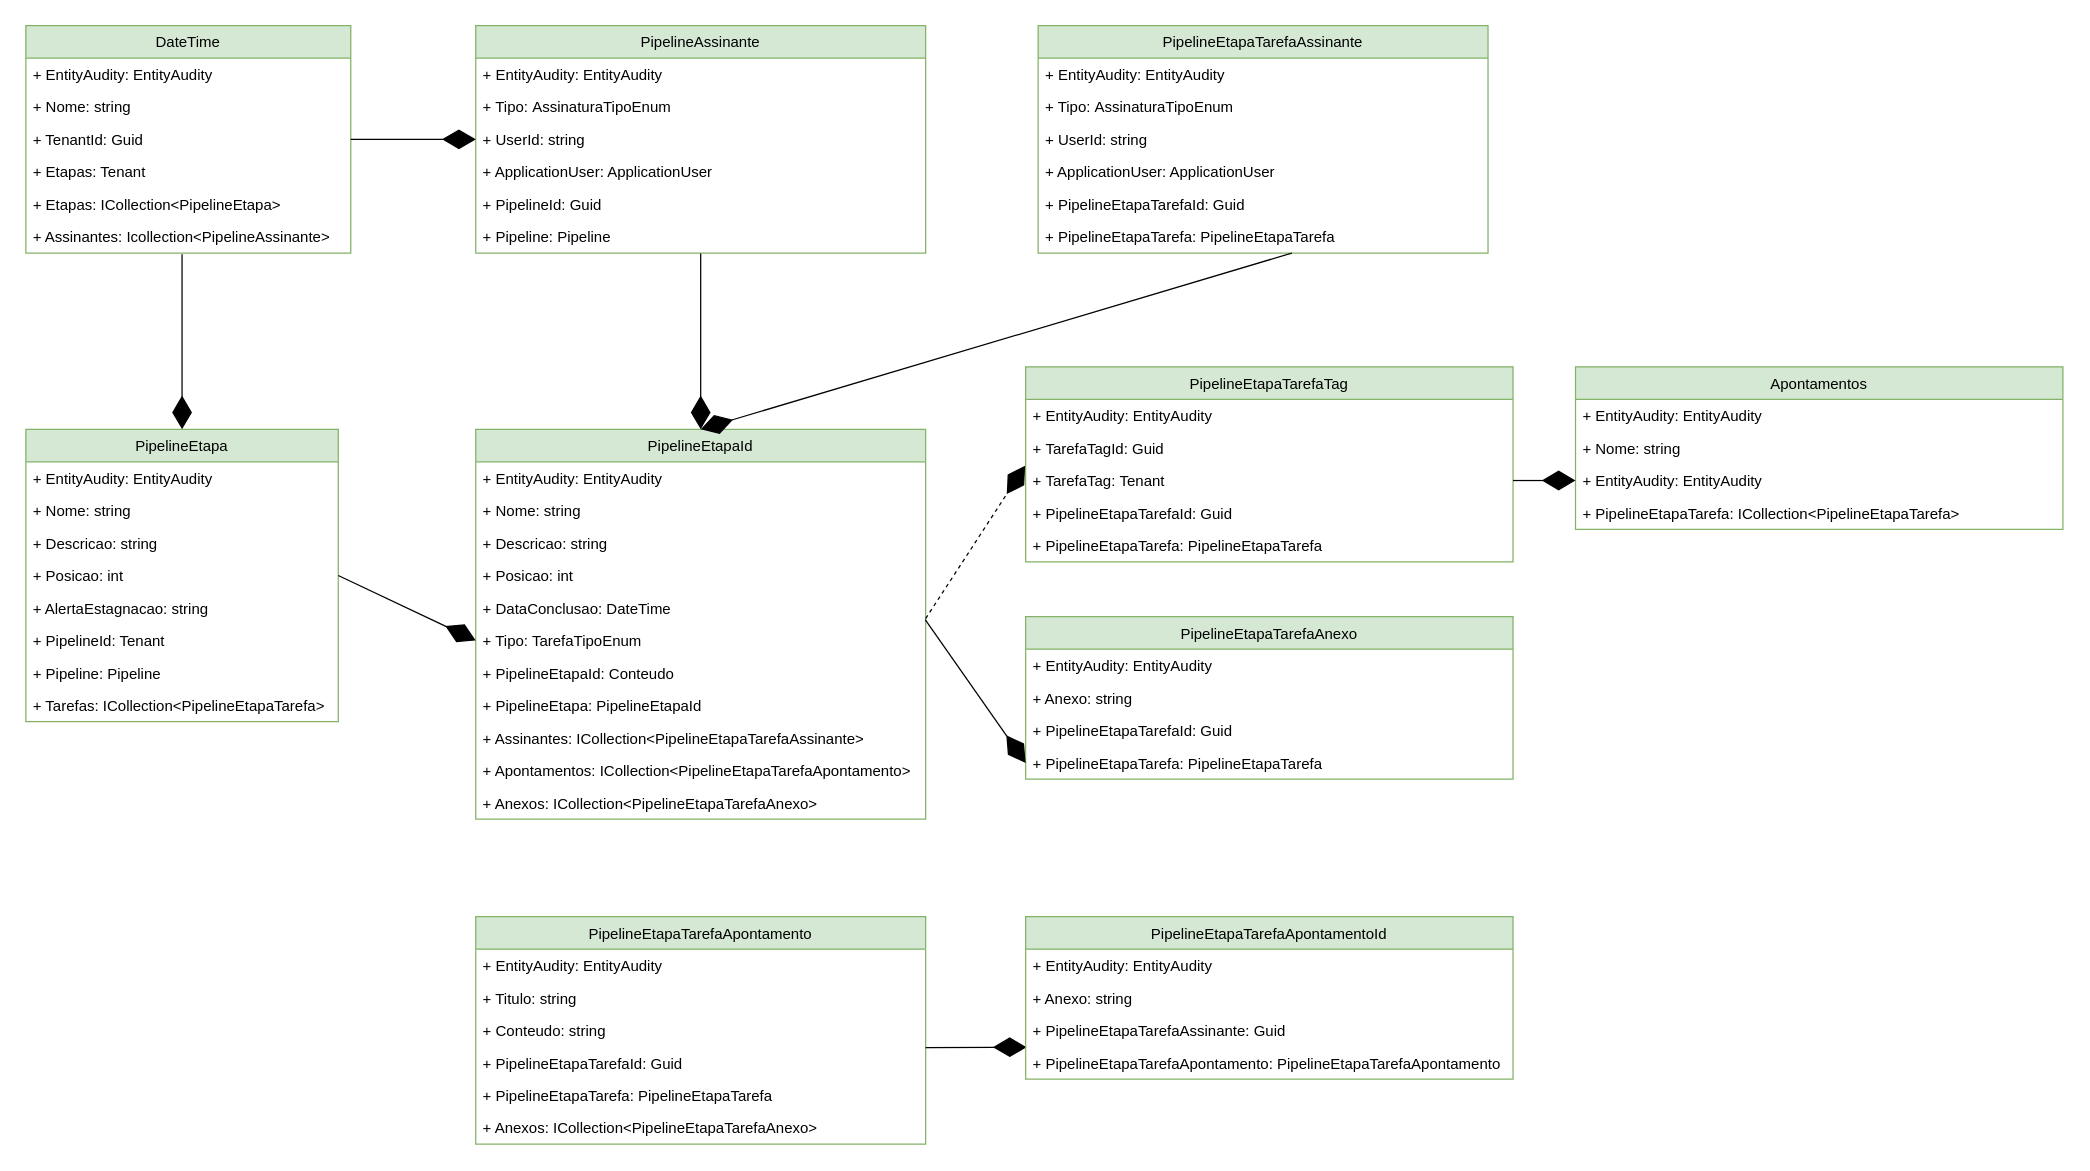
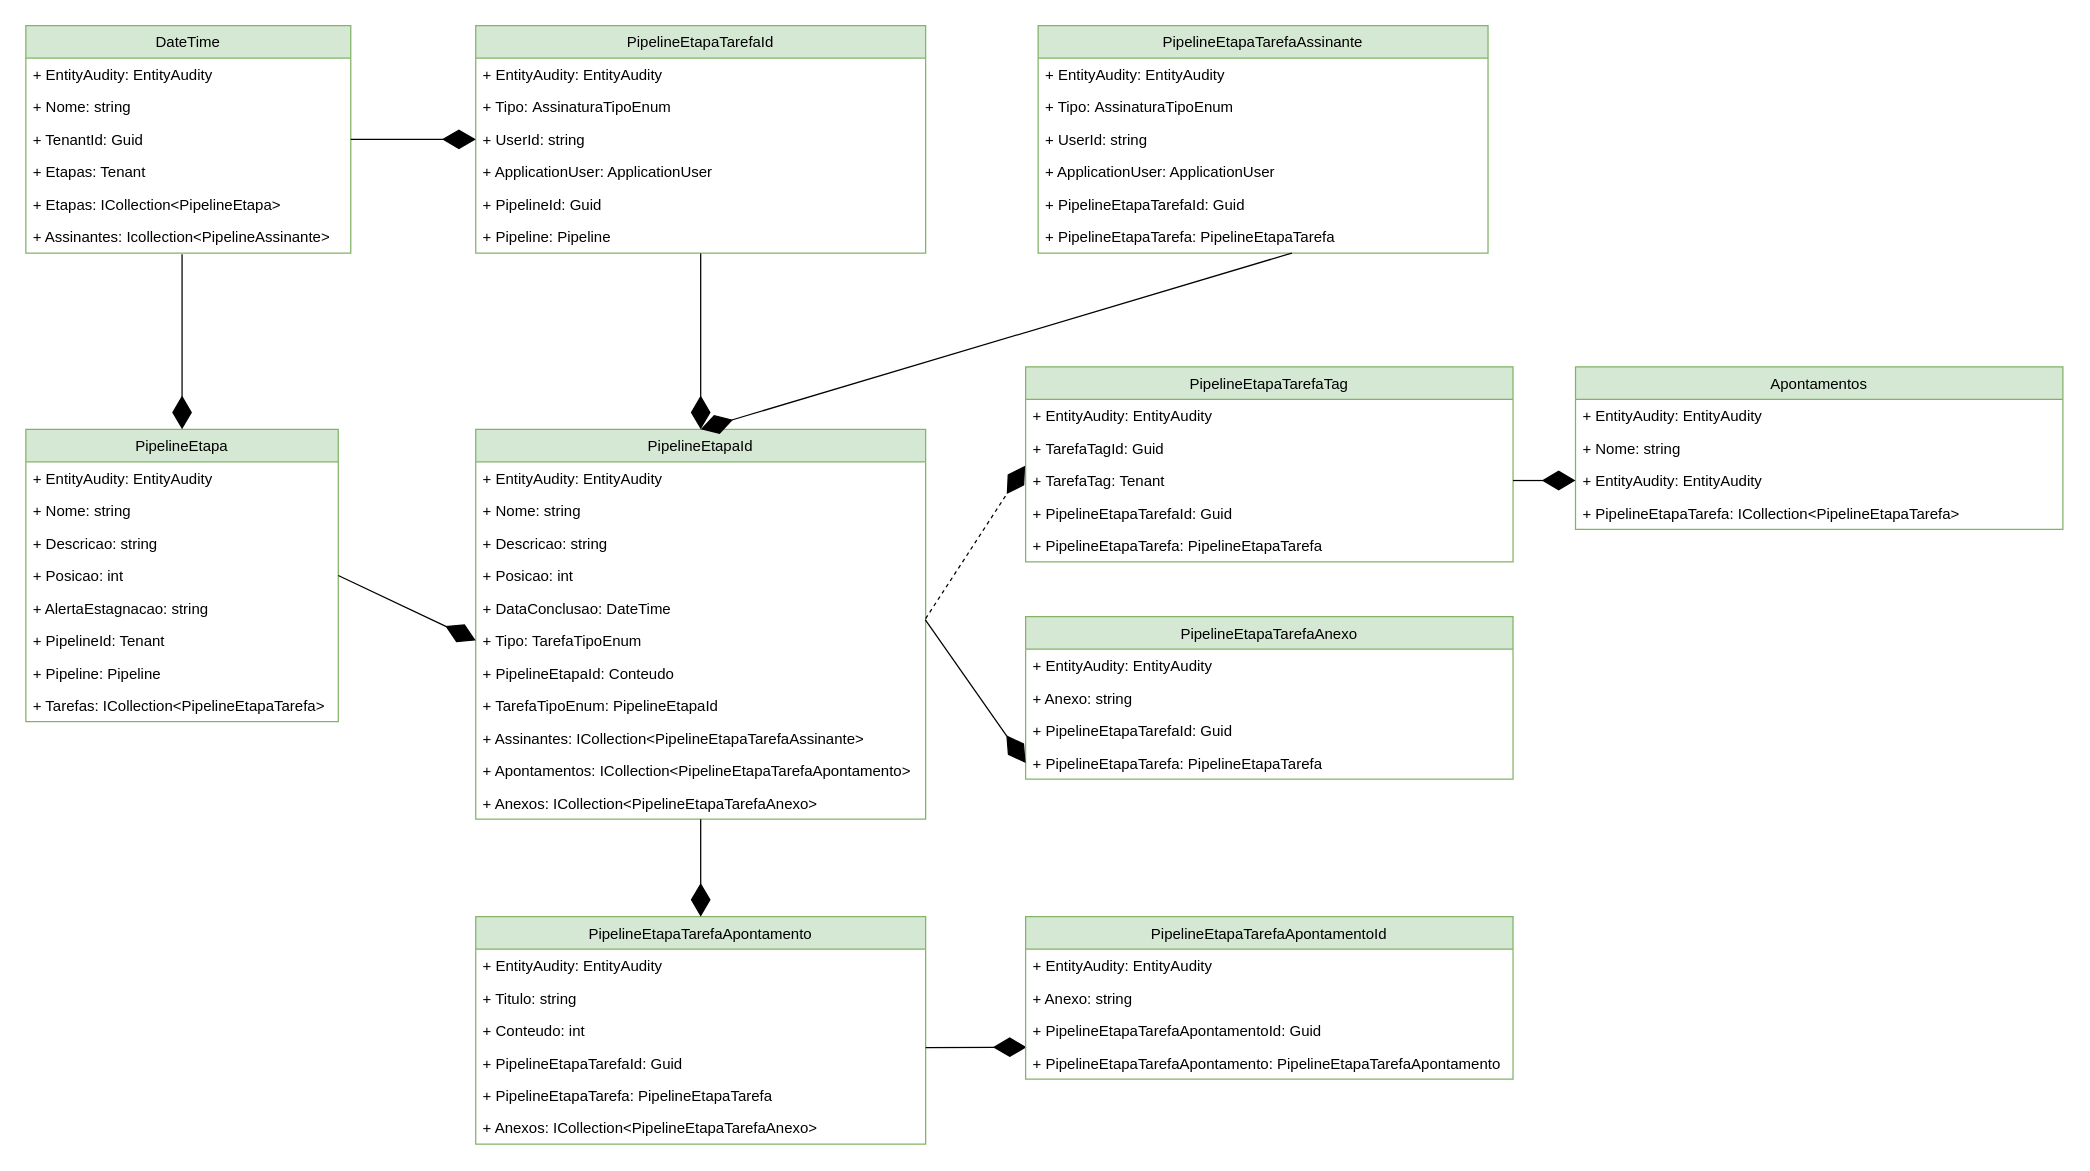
(700, 43) -> (700, 43)
(599, 706) -> (607, 706)
none -> (701, 853)
(550, 1031) -> (538, 1031)
(1170, 1031) -> (1189, 1031)
